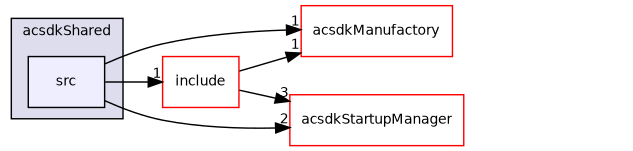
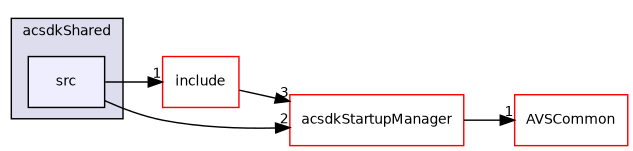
(377, 31) -> none
none -> (571, 120)
